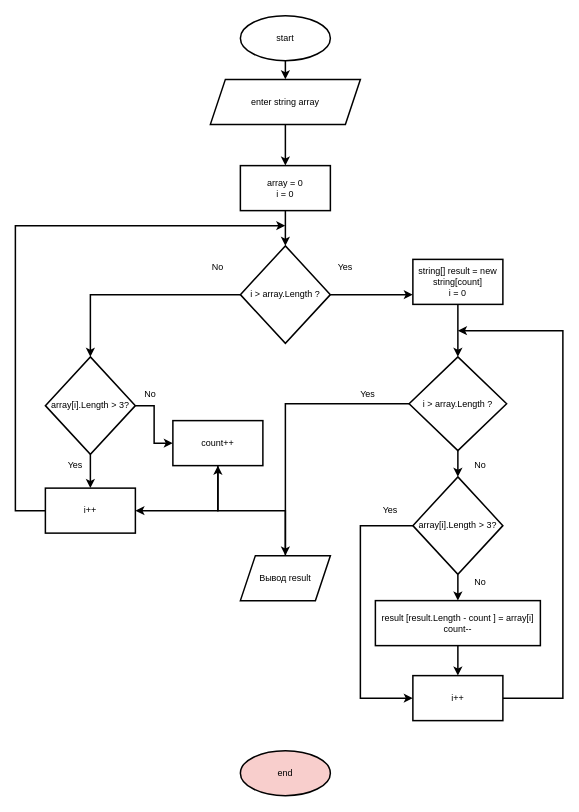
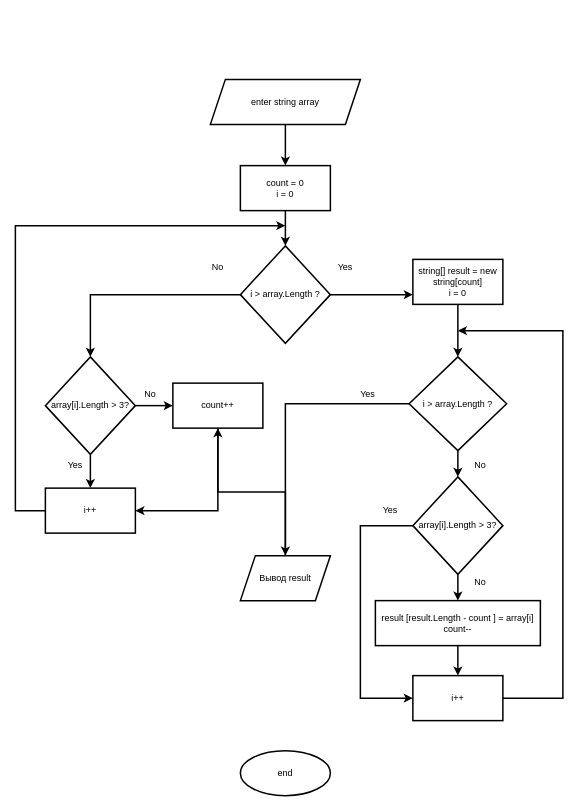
(285, 38) -> none
(285, 73) -> none
(285, 188) -> (285, 188)
(218, 443) -> (218, 405)
(285, 773) -> (285, 773)
